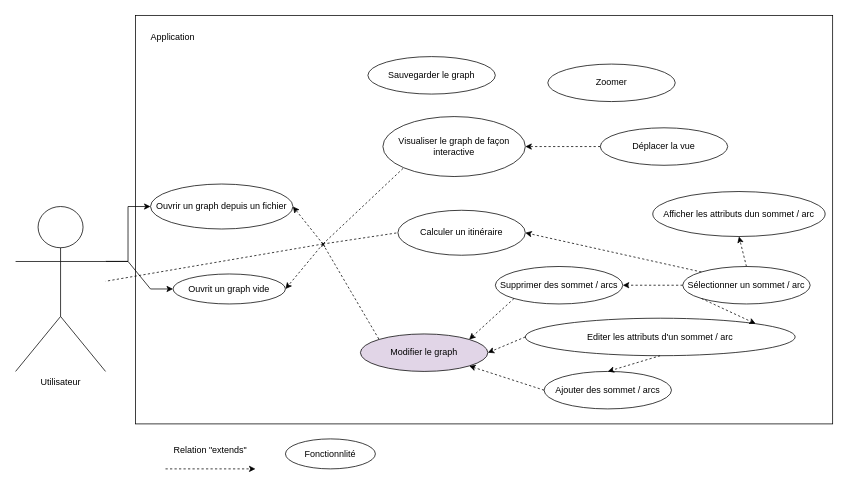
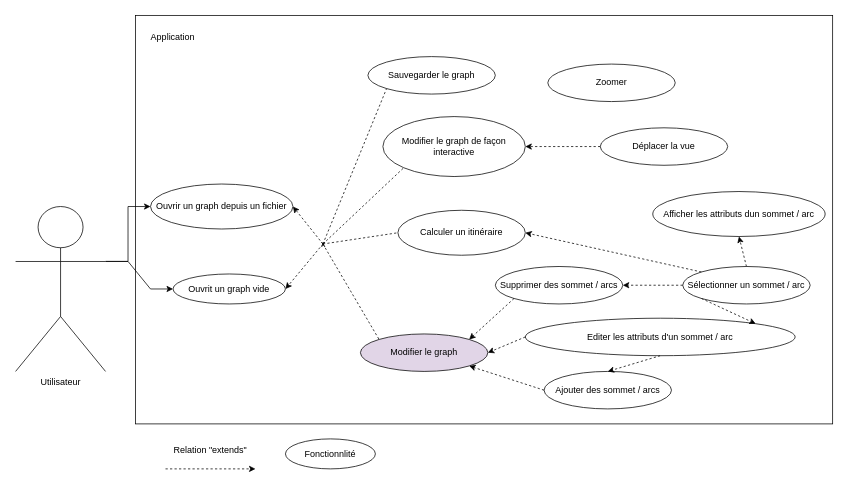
(454, 147) -> (454, 147)
(230, 260) -> (356, 163)
